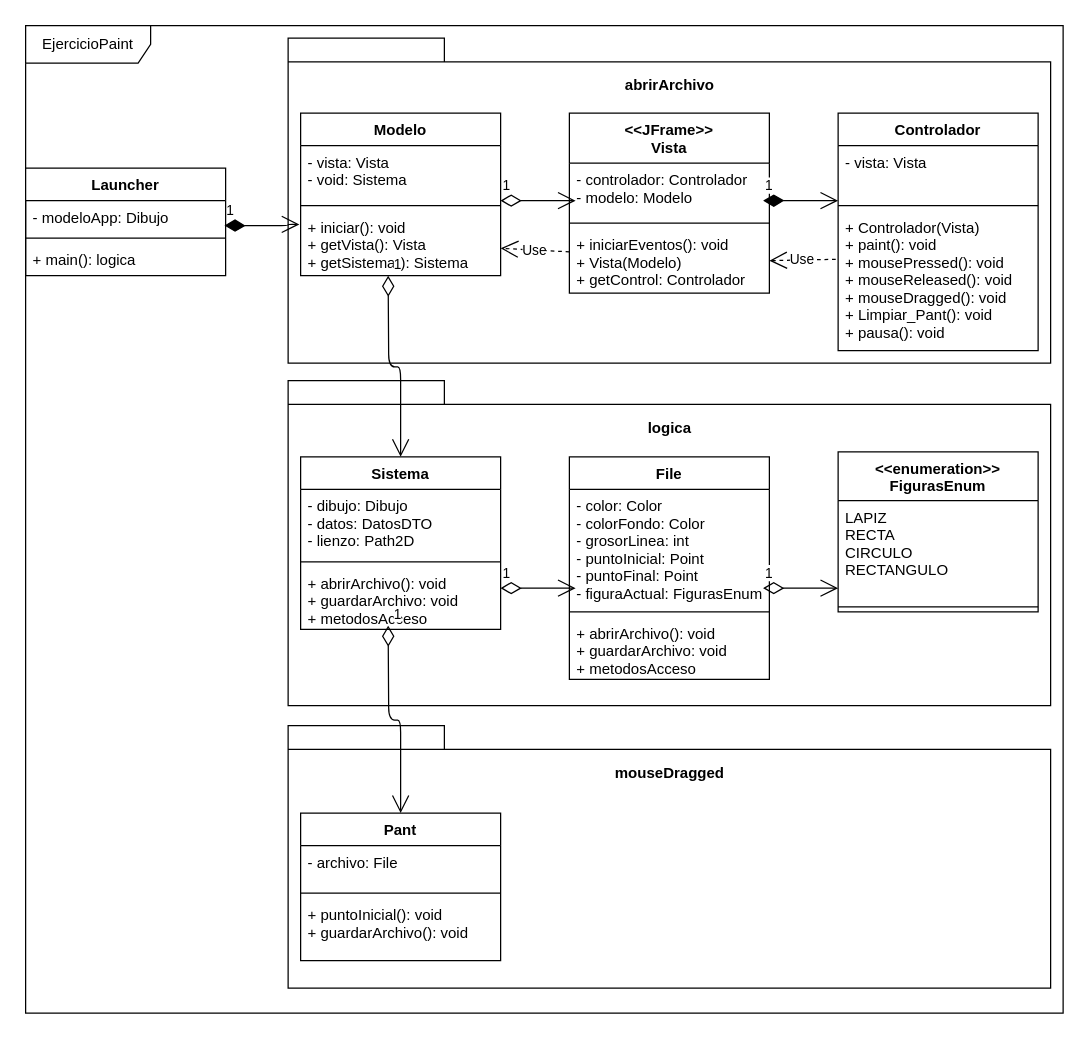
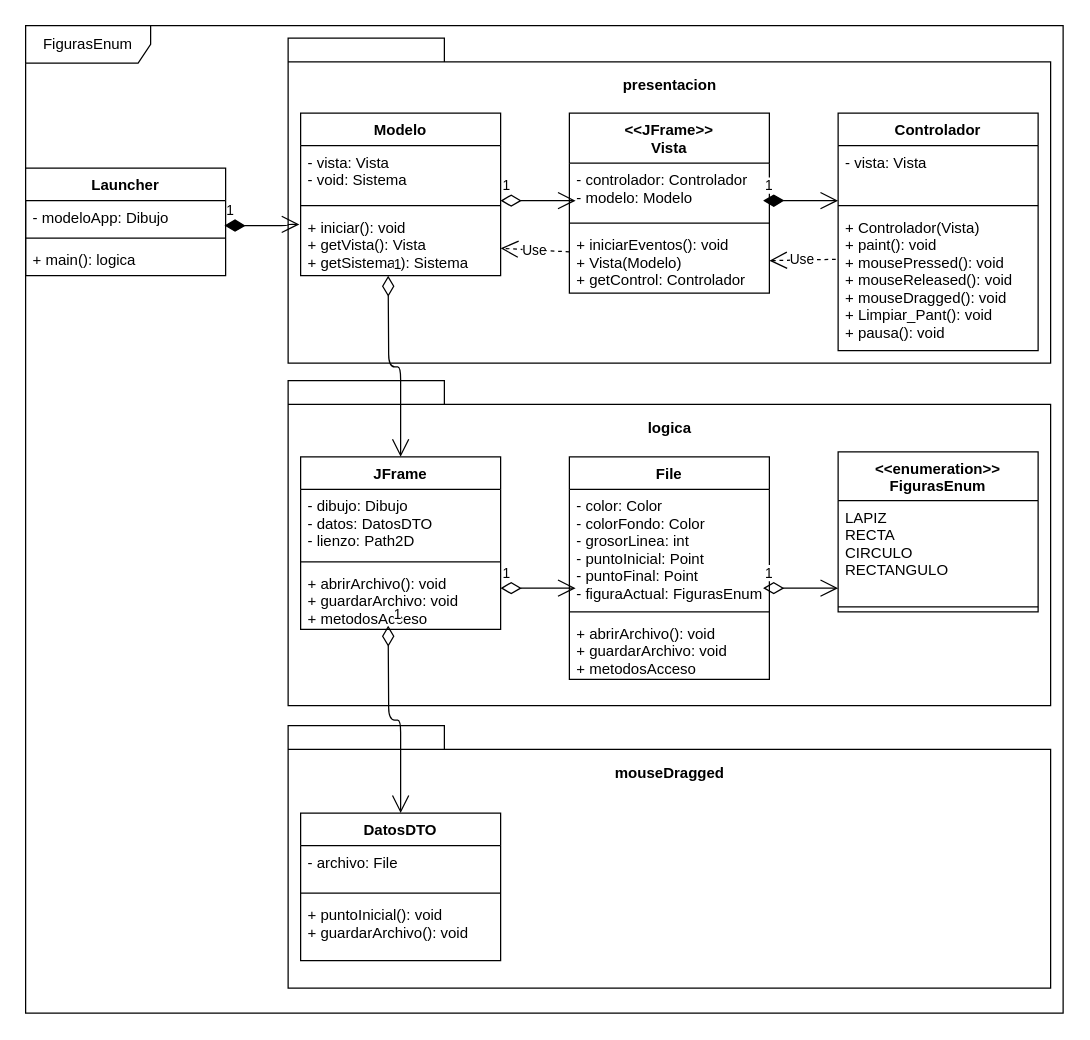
(88, 44) -> (88, 44)
(670, 68) -> (670, 68)
(400, 474) -> (400, 474)
(400, 830) -> (400, 830)
